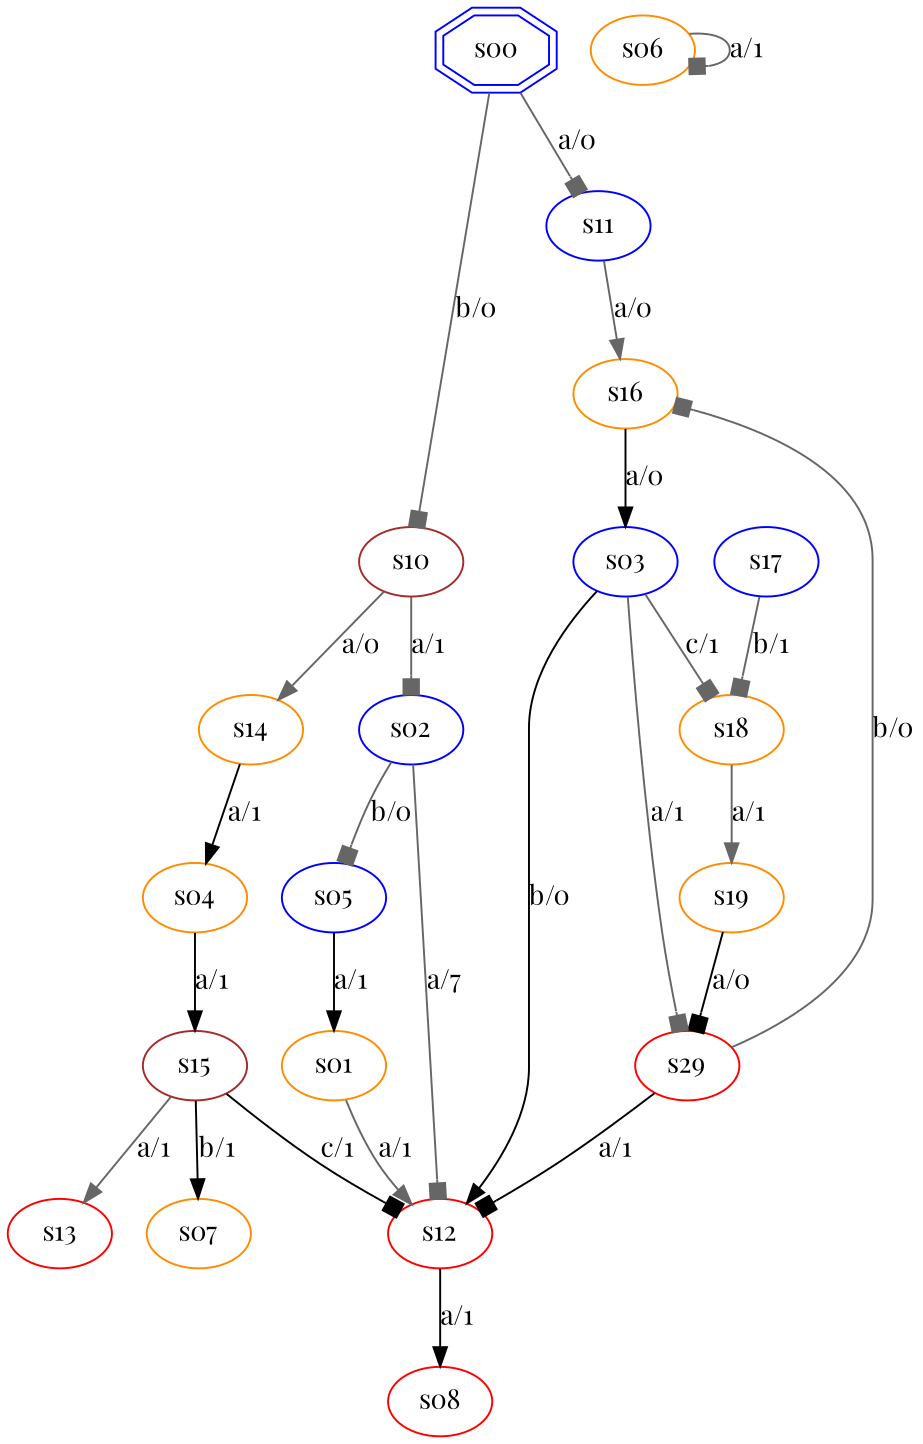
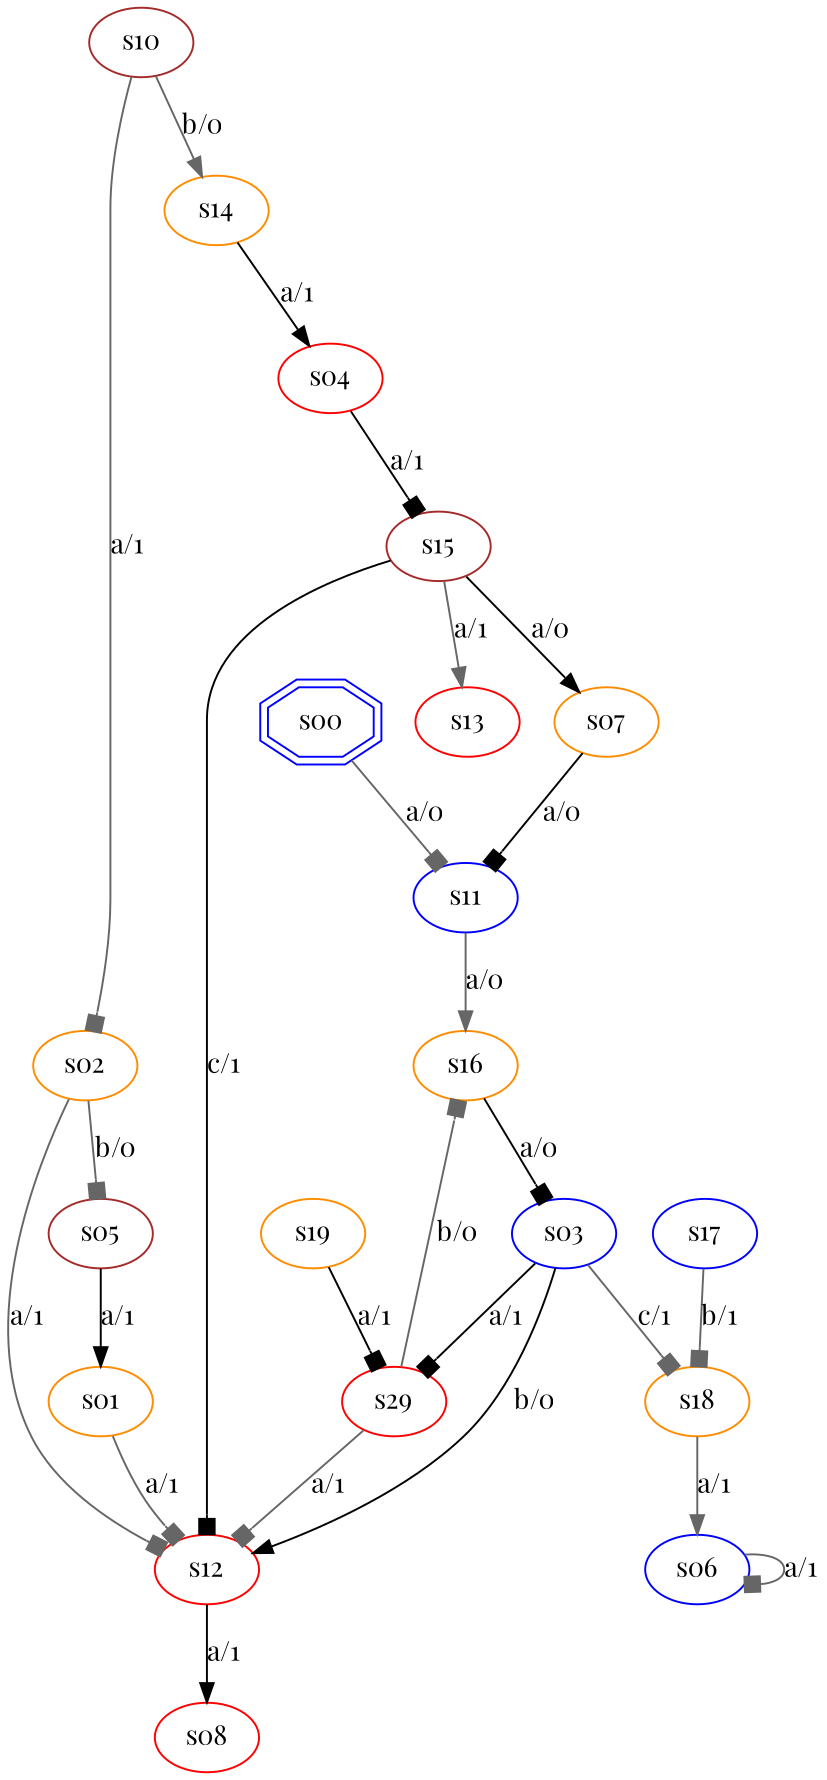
(643, 50) -> (697, 1570)
(455, 300) -> none
(626, 468) -> (510, 1141)
(361, 646) -> (203, 126)
(411, 730) -> (85, 1066)
none -> (542, 802)
(732, 804) -> (697, 1476)
(646, 805) -> (486, 1311)
(195, 898) -> (330, 378)
(334, 898) -> (101, 1234)
(195, 972) -> (379, 454)
(445, 982) -> (27, 1318)
(732, 982) -> (375, 1318)
(368, 1147) -> (135, 1483)
(217, 1150) -> (551, 630)
(577, 1150) -> (308, 1479)
